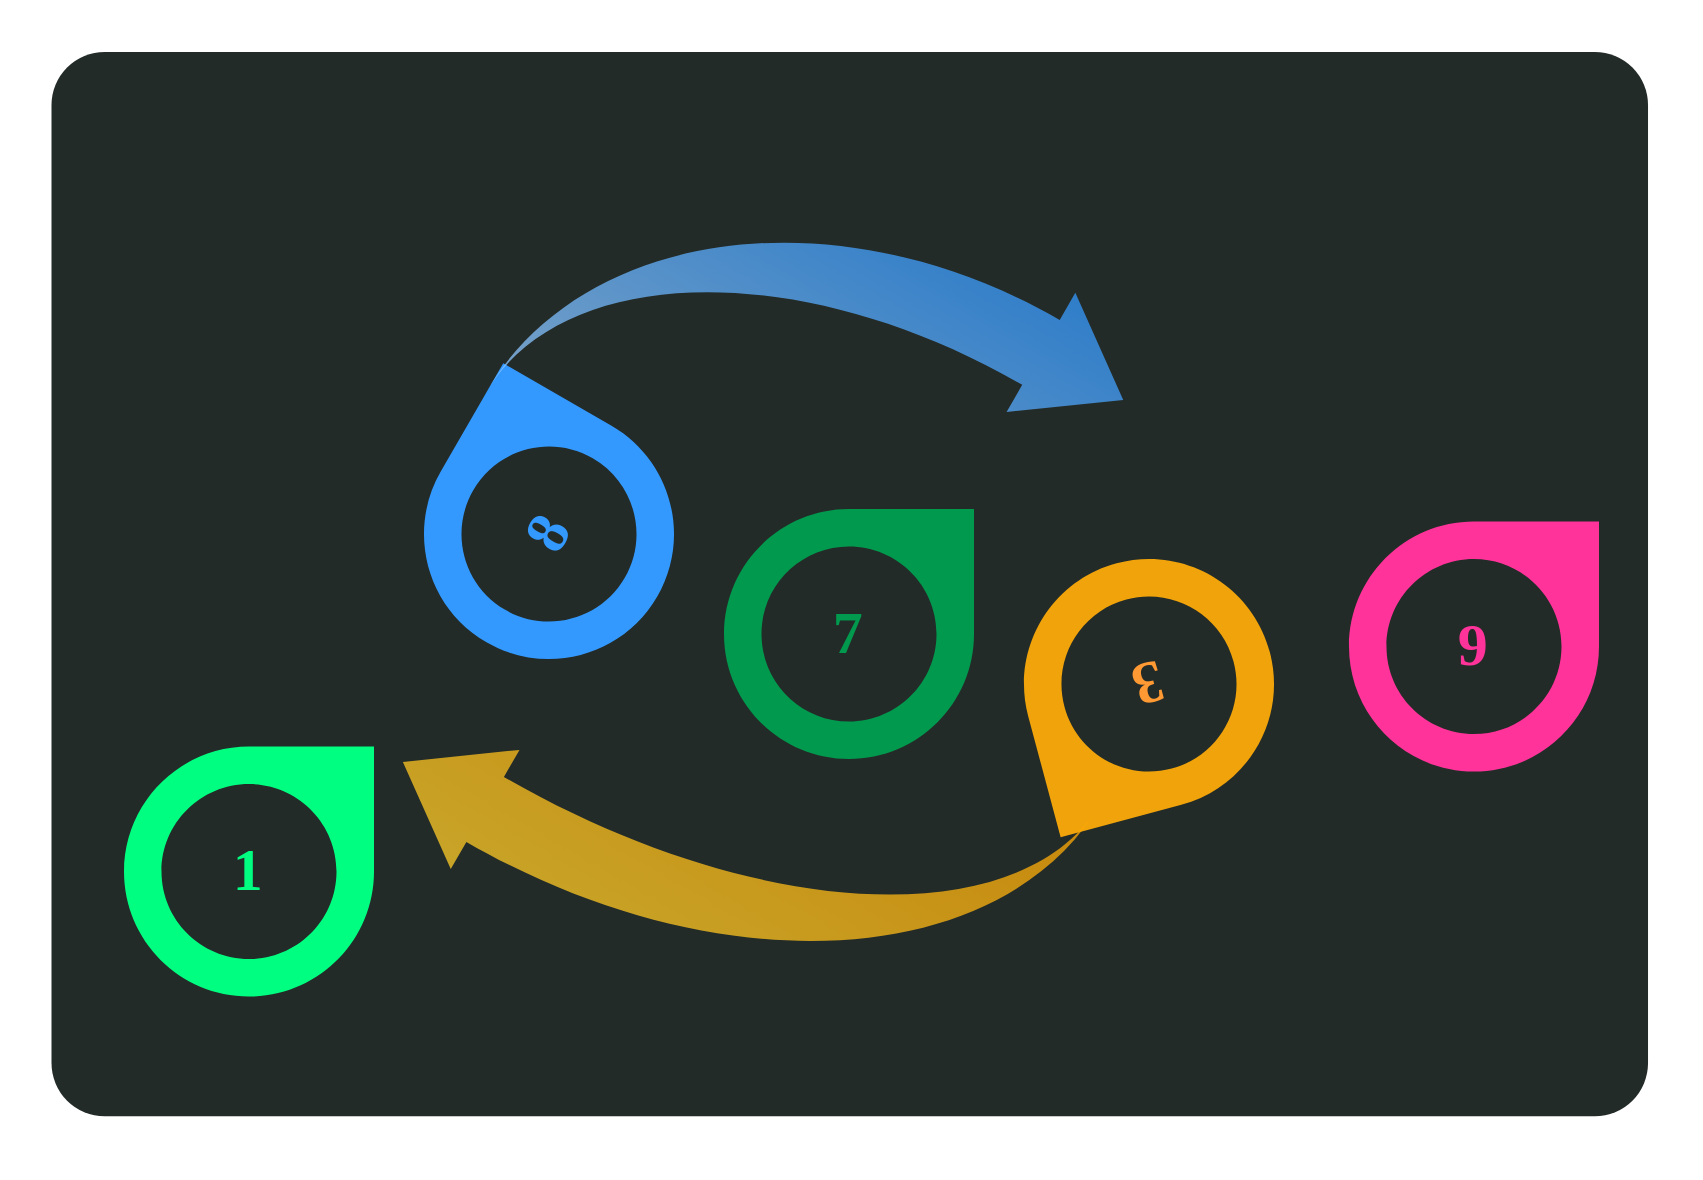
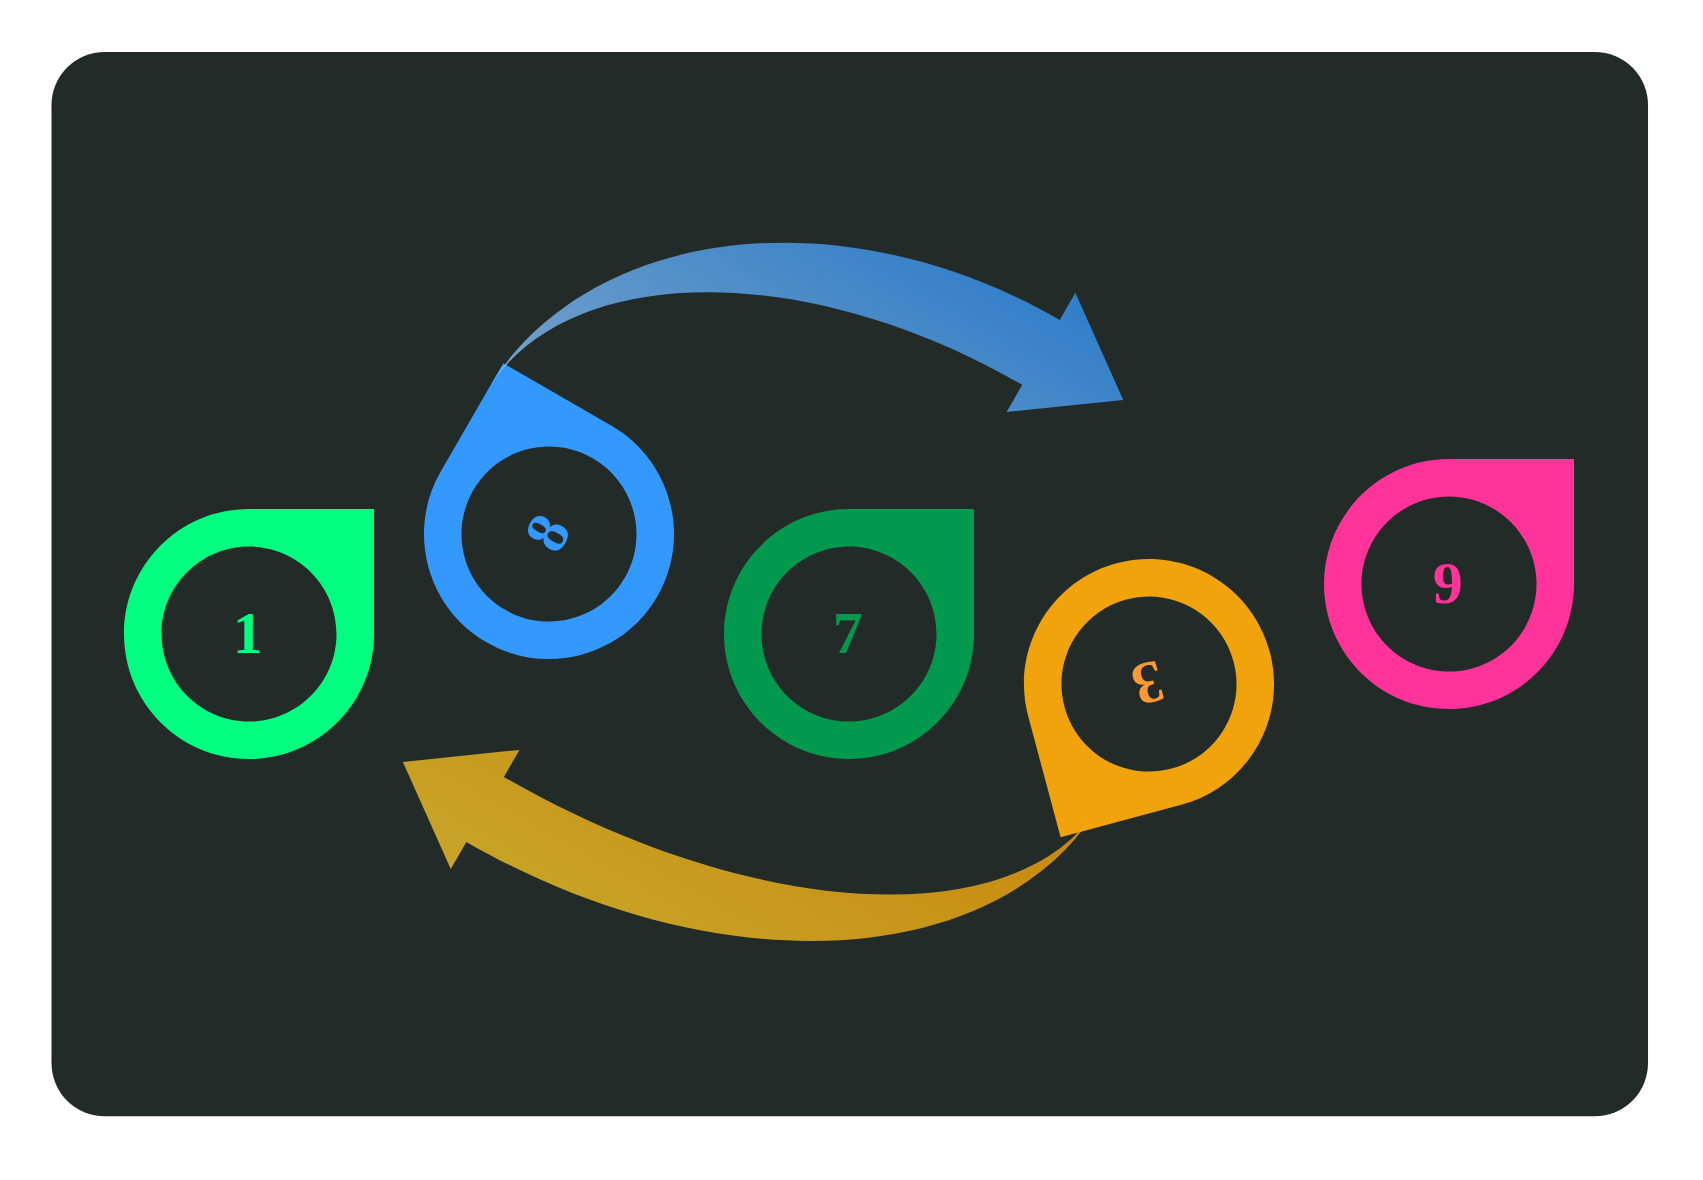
(1474, 647) -> (1449, 584)
(249, 872) -> (249, 634)
